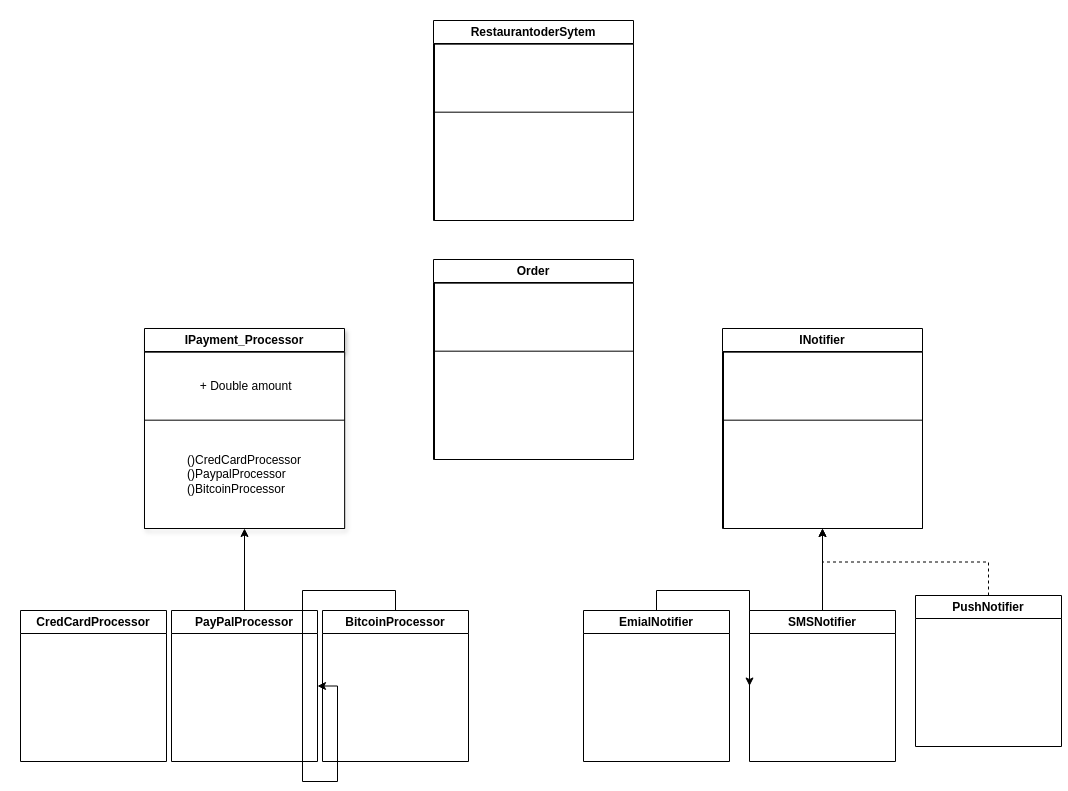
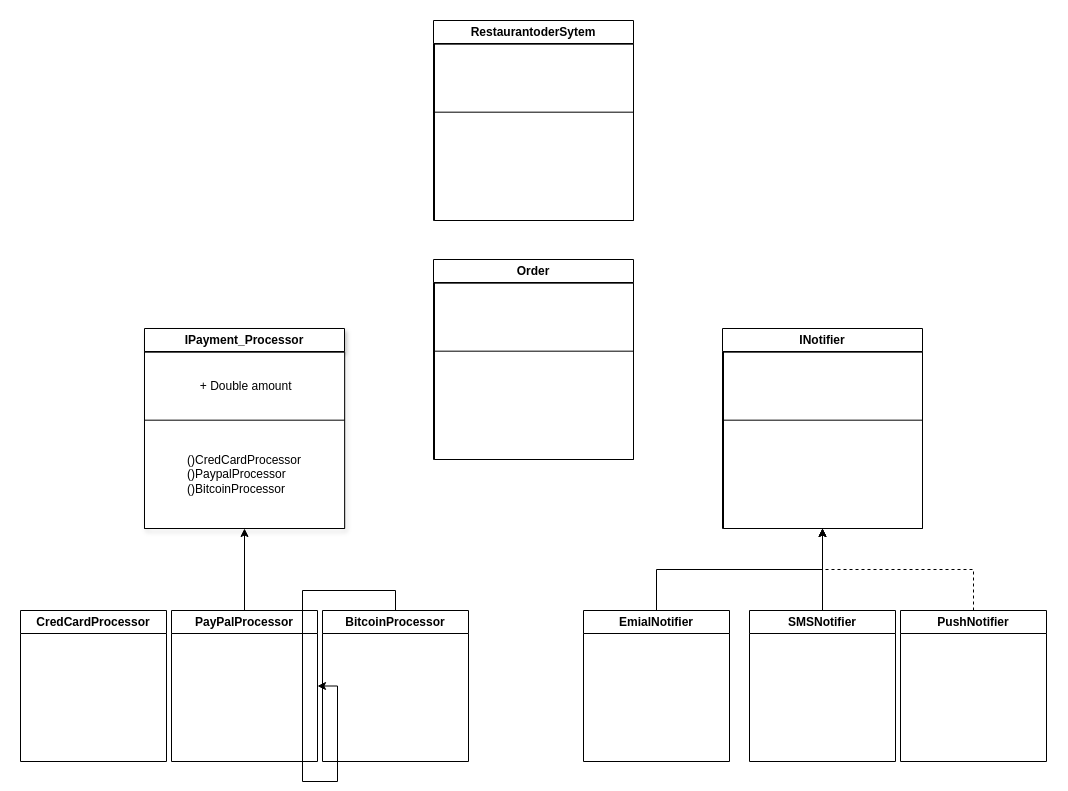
(712, 591) -> (727, 570)
(989, 671) -> (974, 686)
